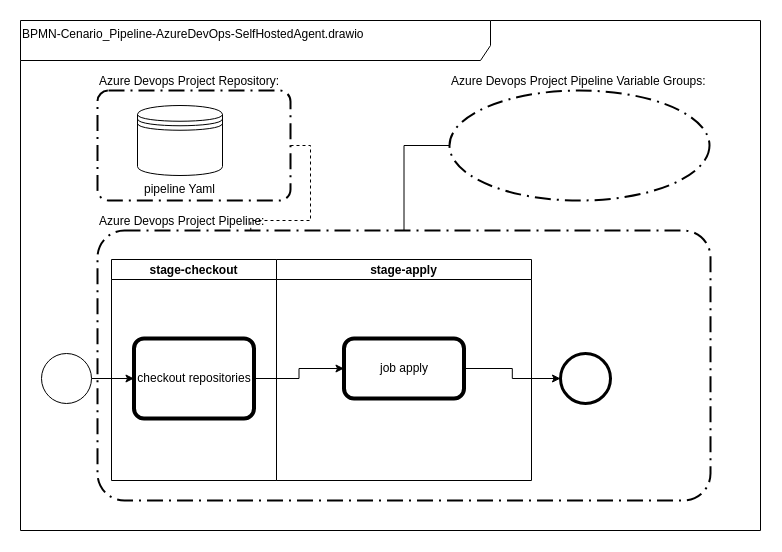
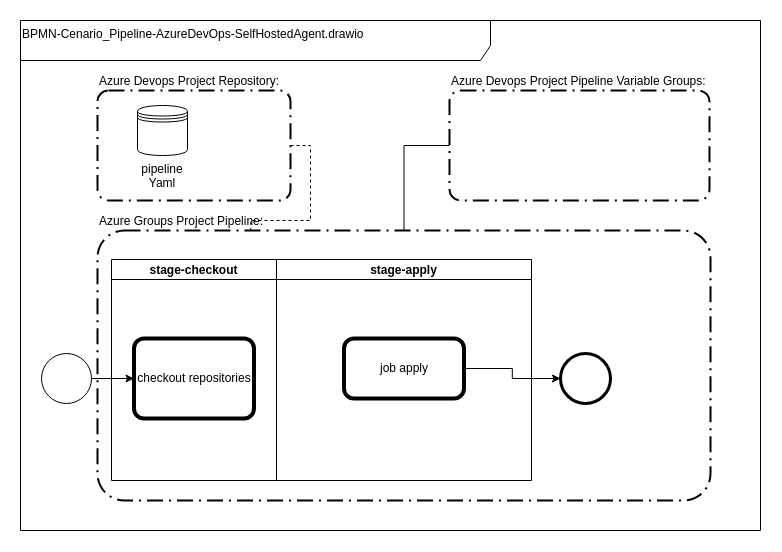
(180, 141) -> (163, 131)
(580, 146) -> (580, 146)
(189, 221) -> (189, 221)
(299, 378) -> none
